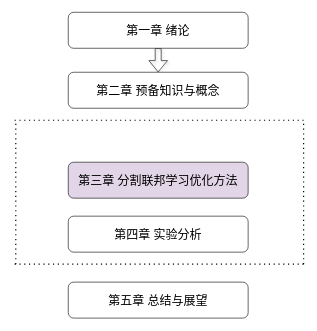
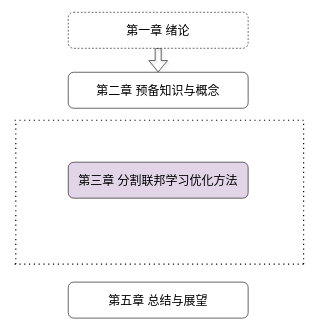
(158, 30) -> (158, 30)
(158, 234) -> none
